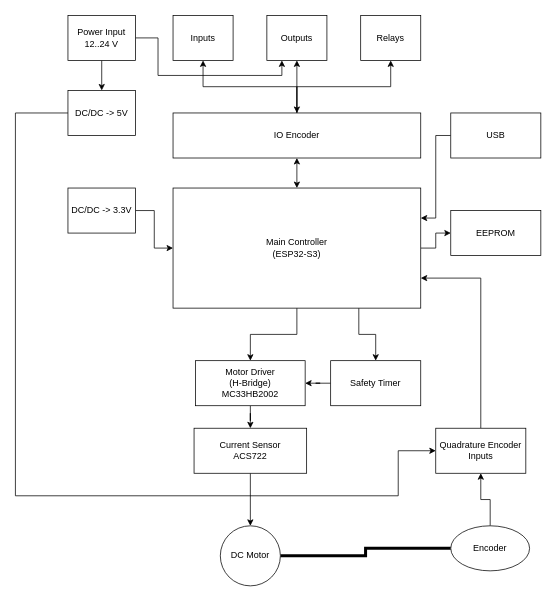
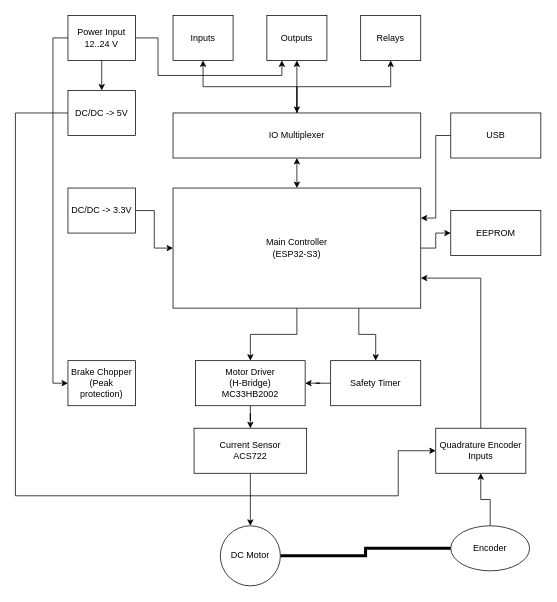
(297, 135) -> (297, 135)
none -> (57, 383)
none -> (102, 383)
